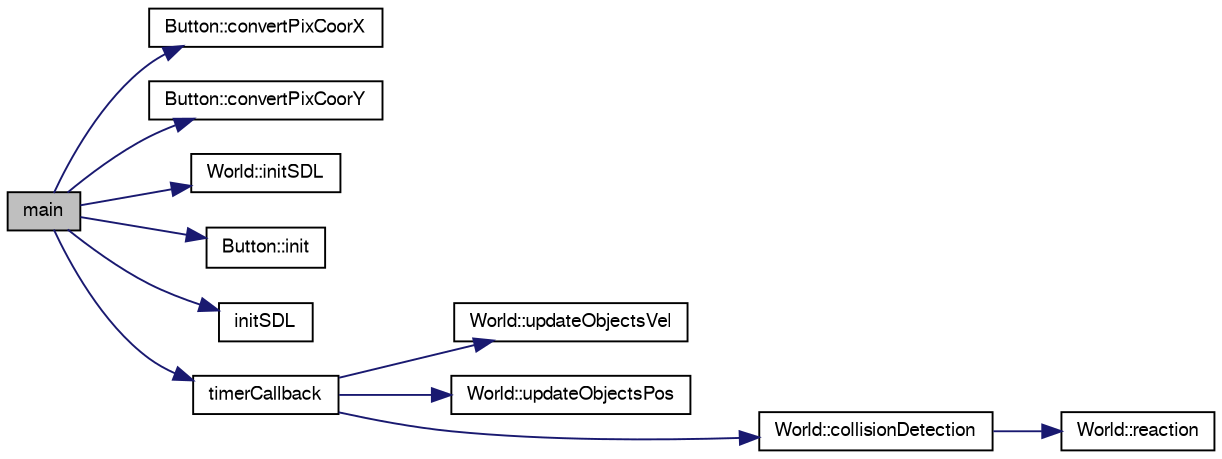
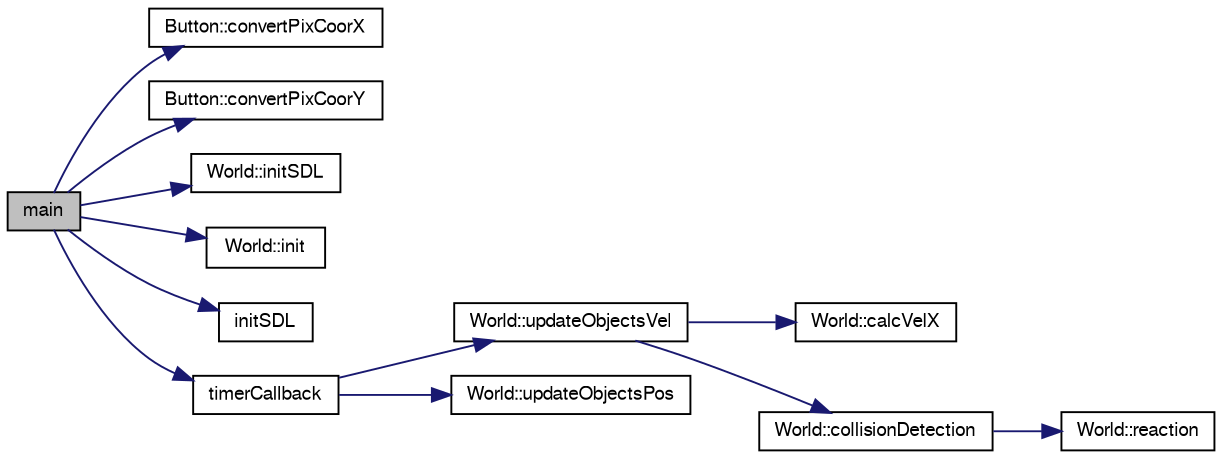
(266, 248) -> (266, 248)
none -> (876, 322)
(538, 437) -> (725, 371)
